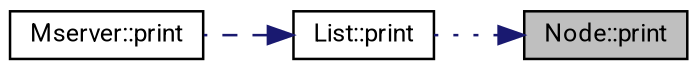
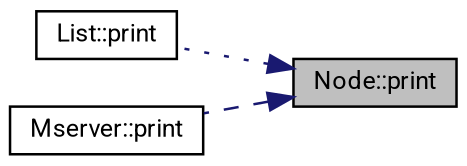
(236, 35) -> (236, 107)
